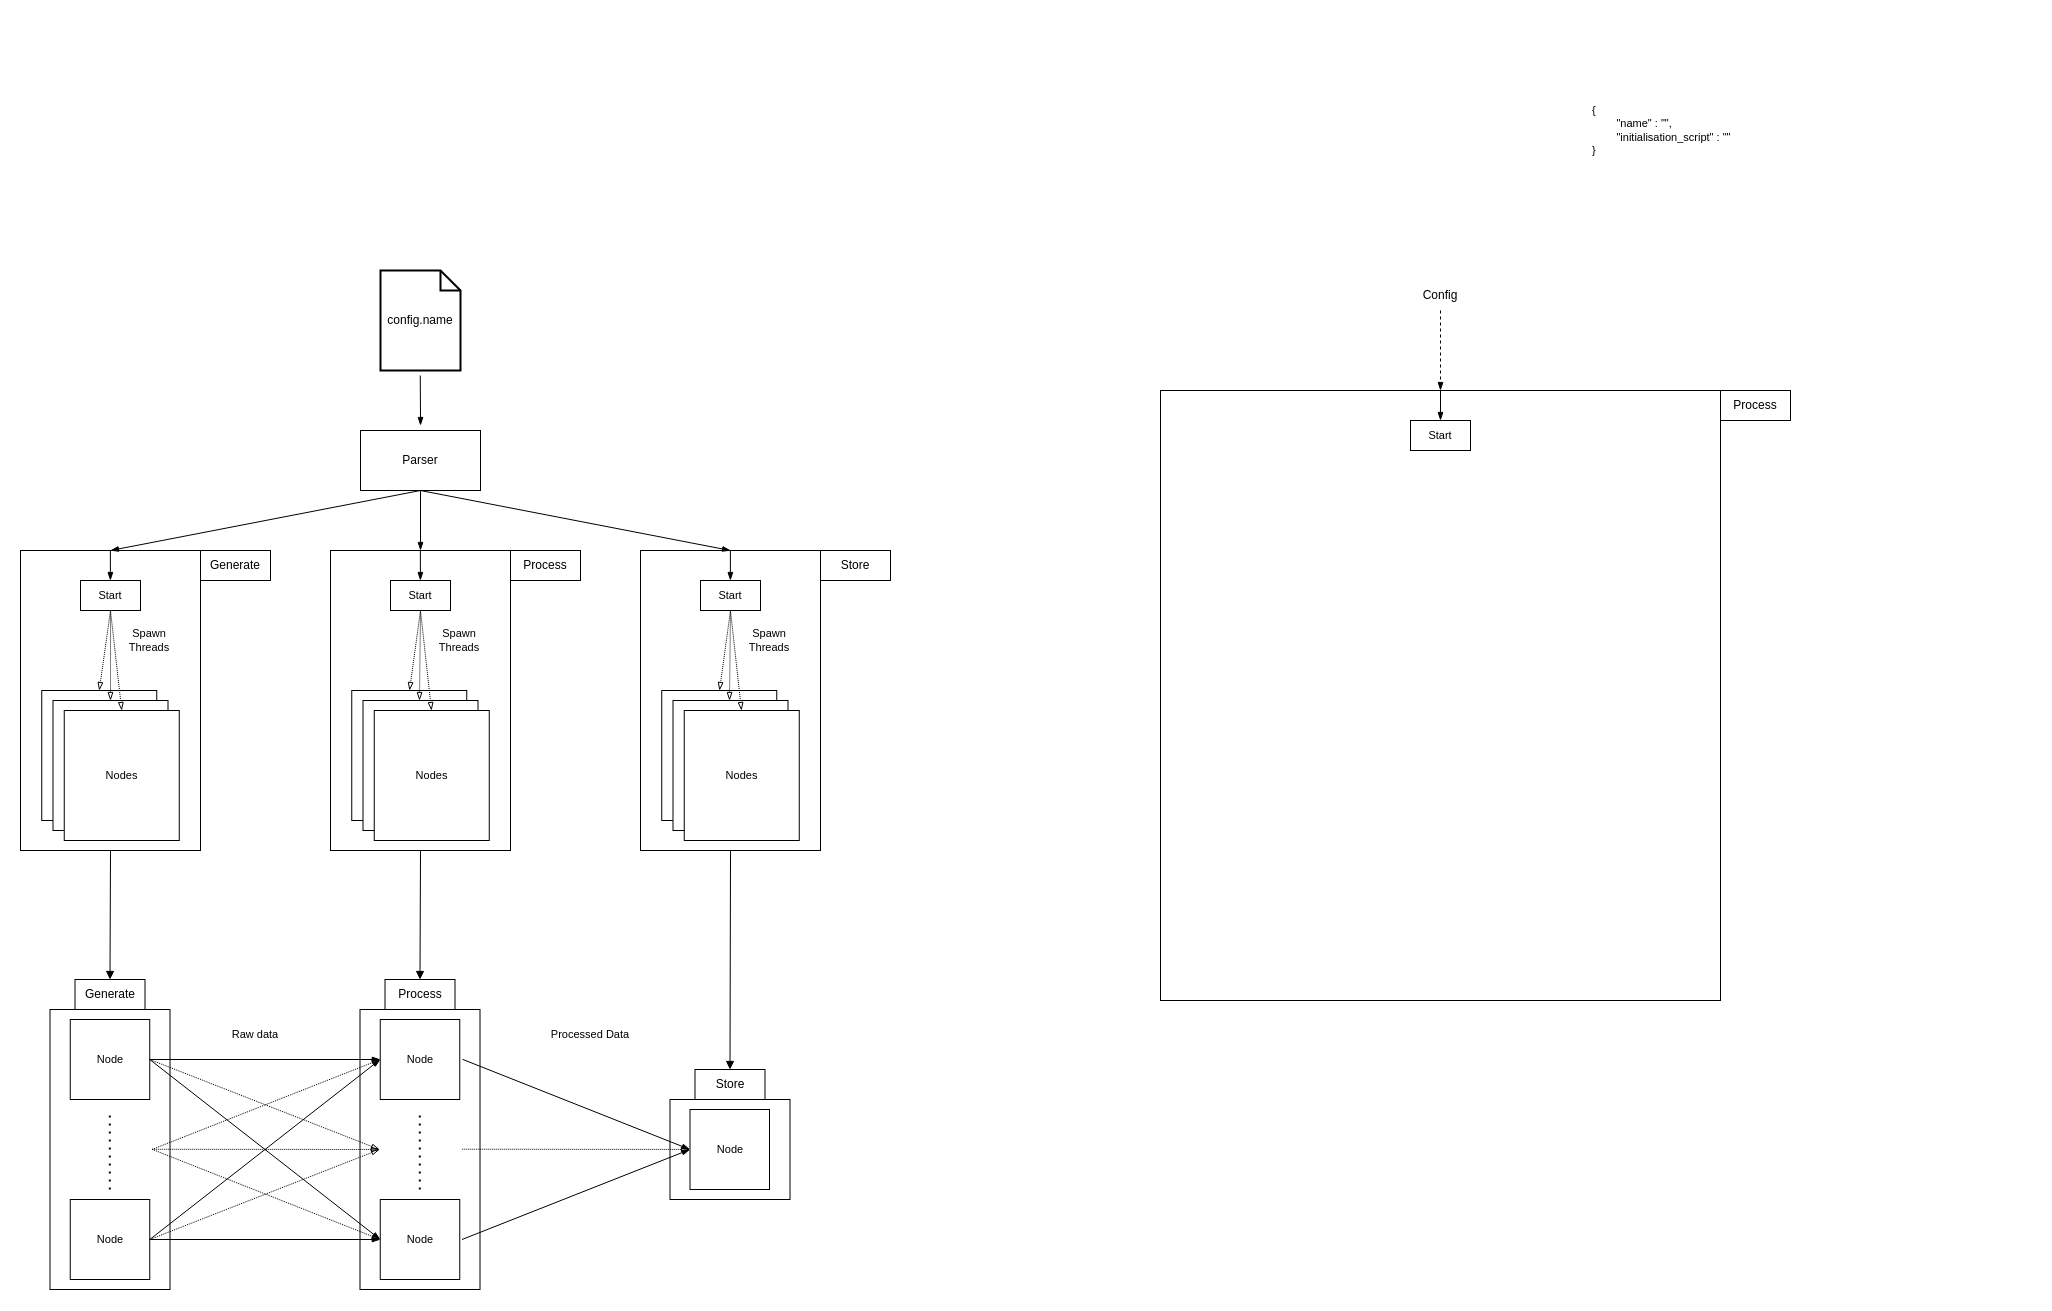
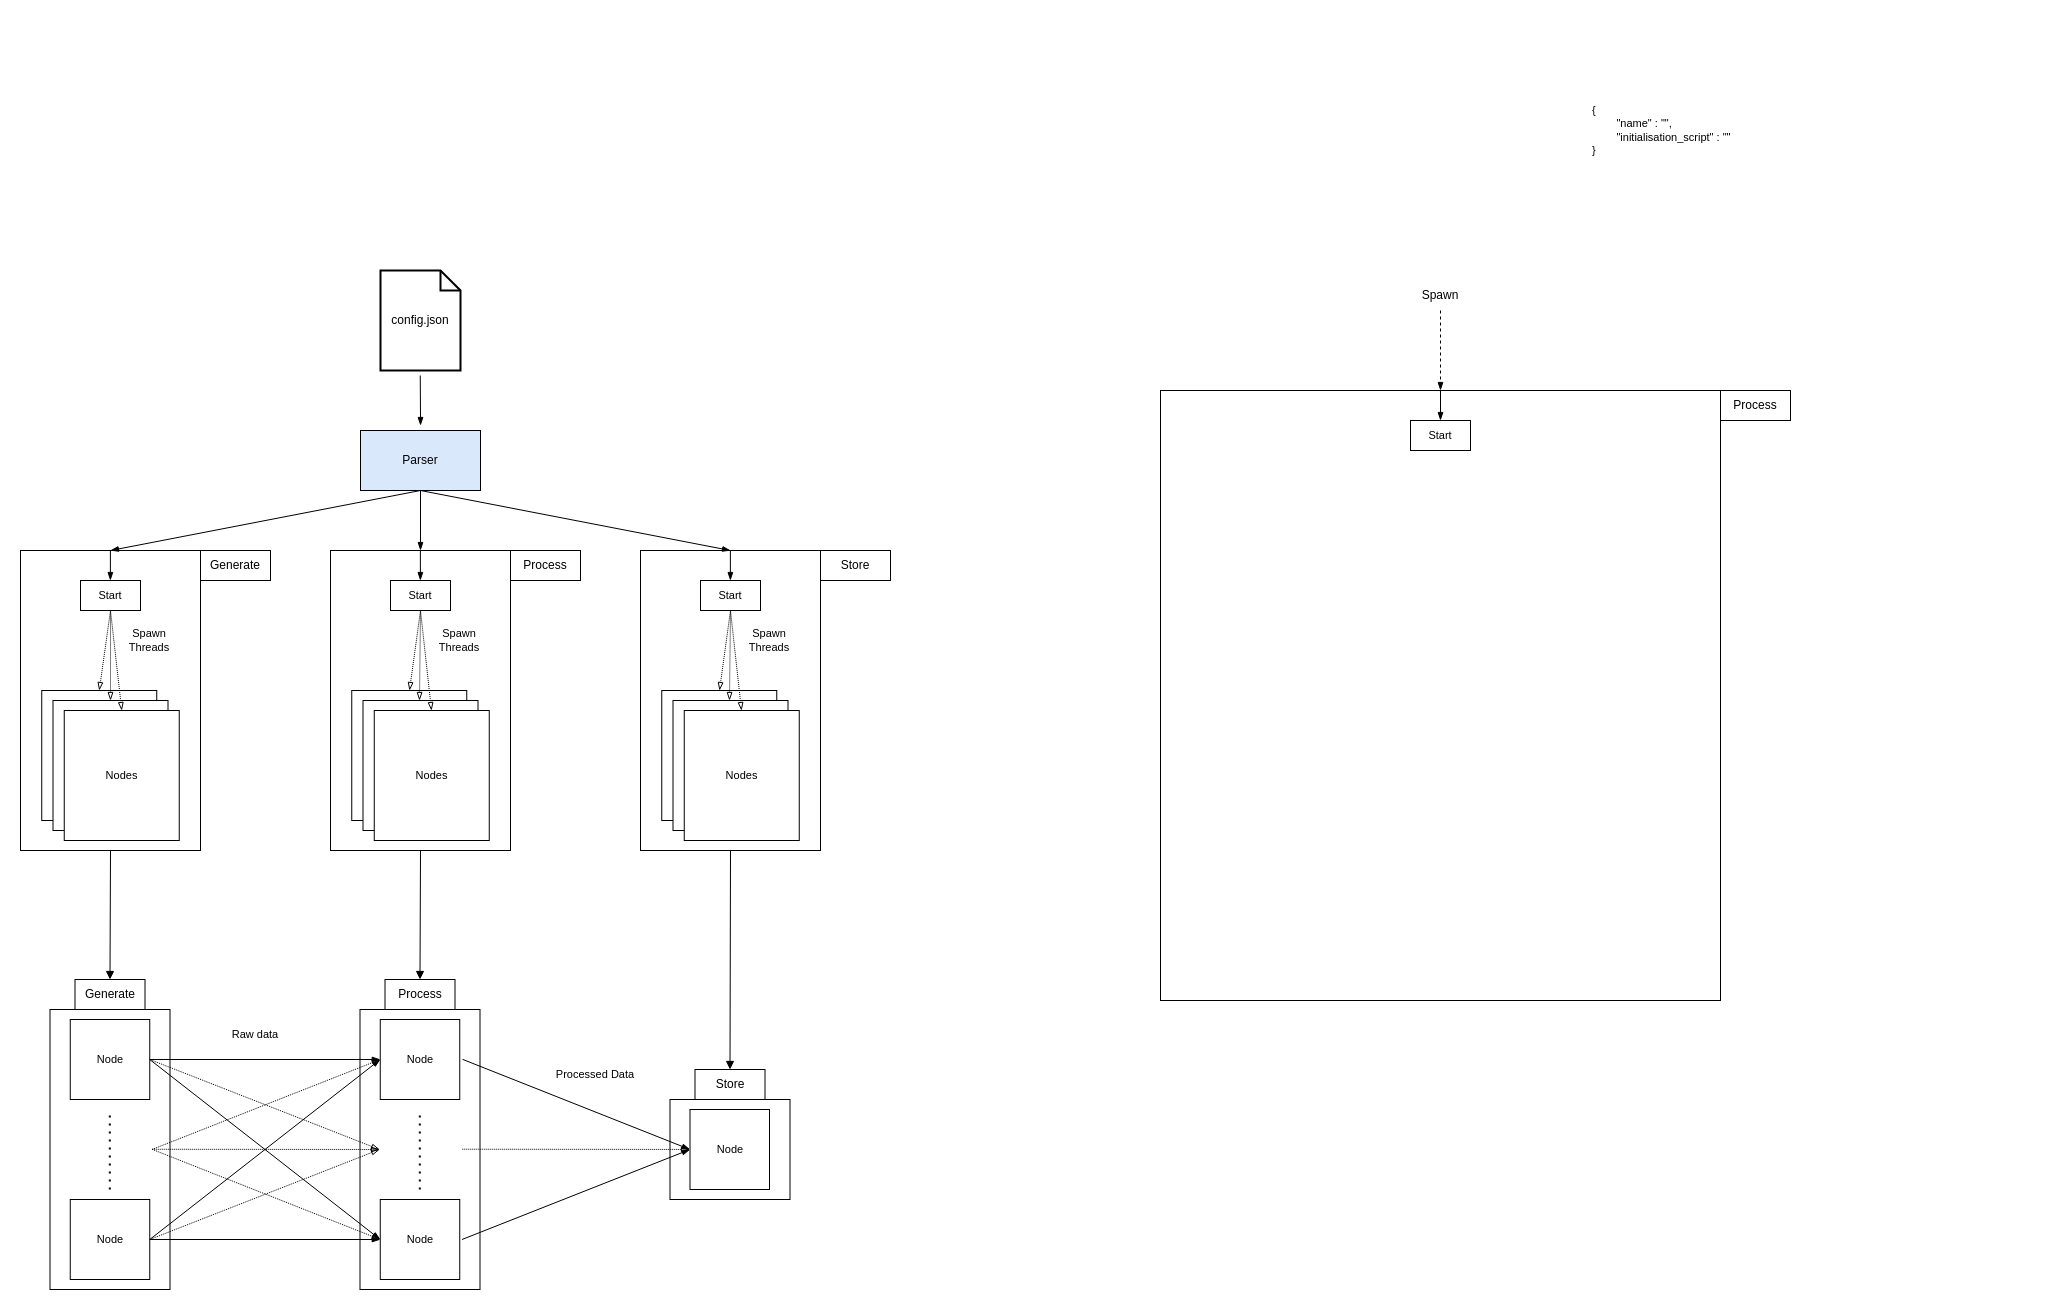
(1441, 296) -> (1441, 296)
(421, 321) -> (421, 321)
(421, 461) -> (421, 461)
(591, 1035) -> (596, 1075)
